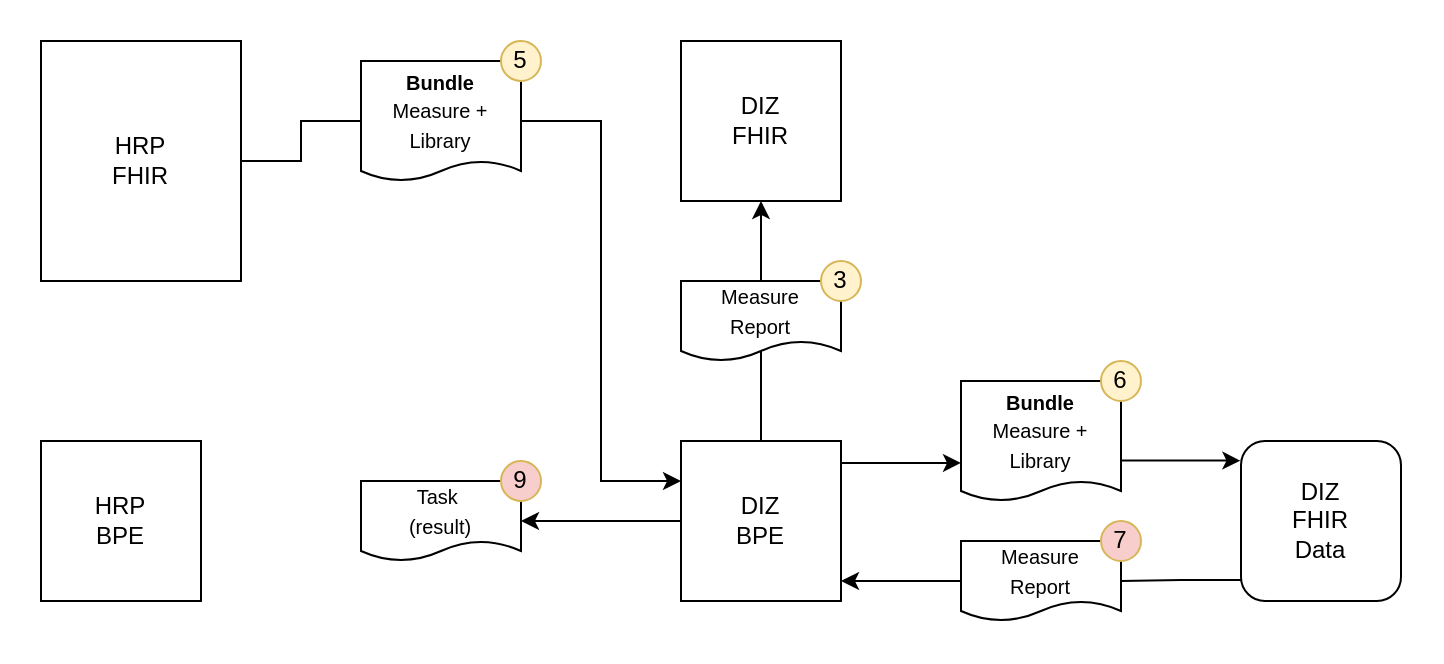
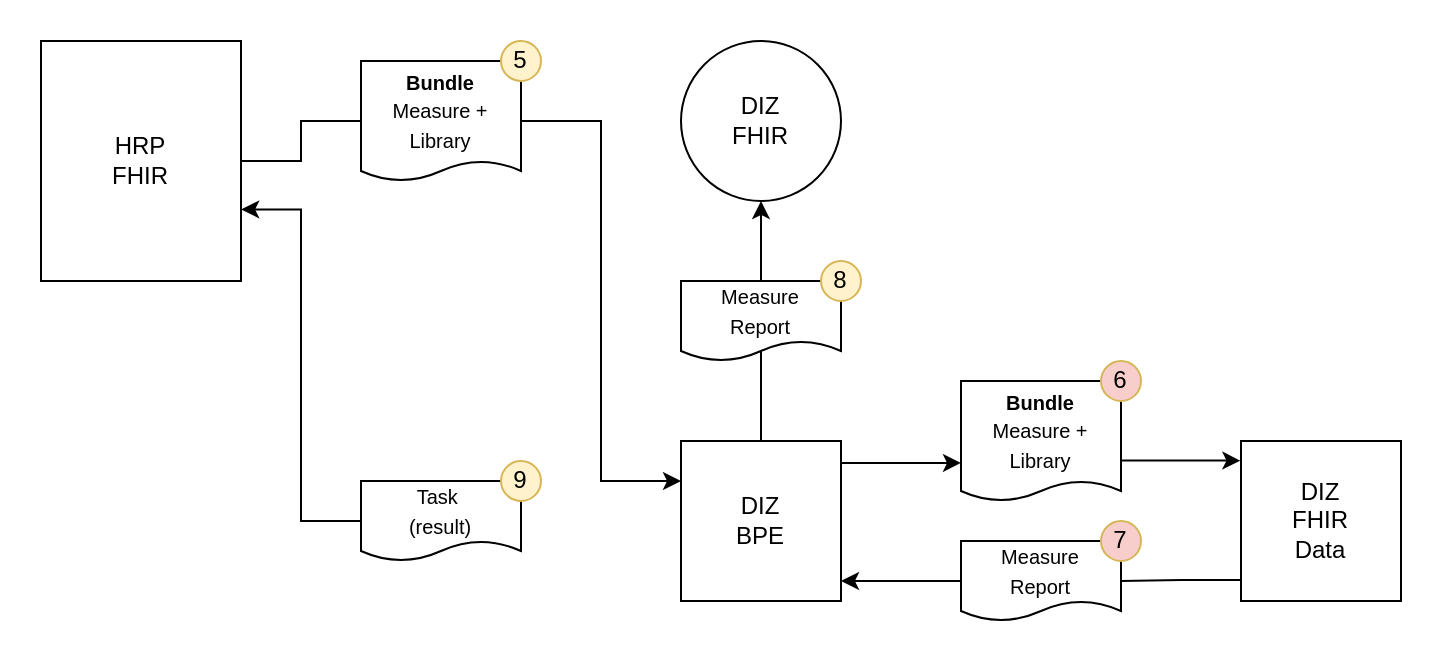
(761, 121) -> (761, 121)
(841, 281) -> (841, 281)
none -> (301, 372)
(1121, 381) -> (1121, 381)
(521, 481) -> (521, 481)
(121, 521) -> none
(608, 521) -> none
(1321, 521) -> (1321, 521)
